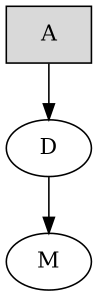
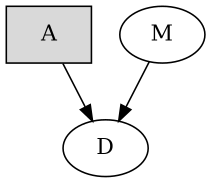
(49, 197) -> (138, 84)
